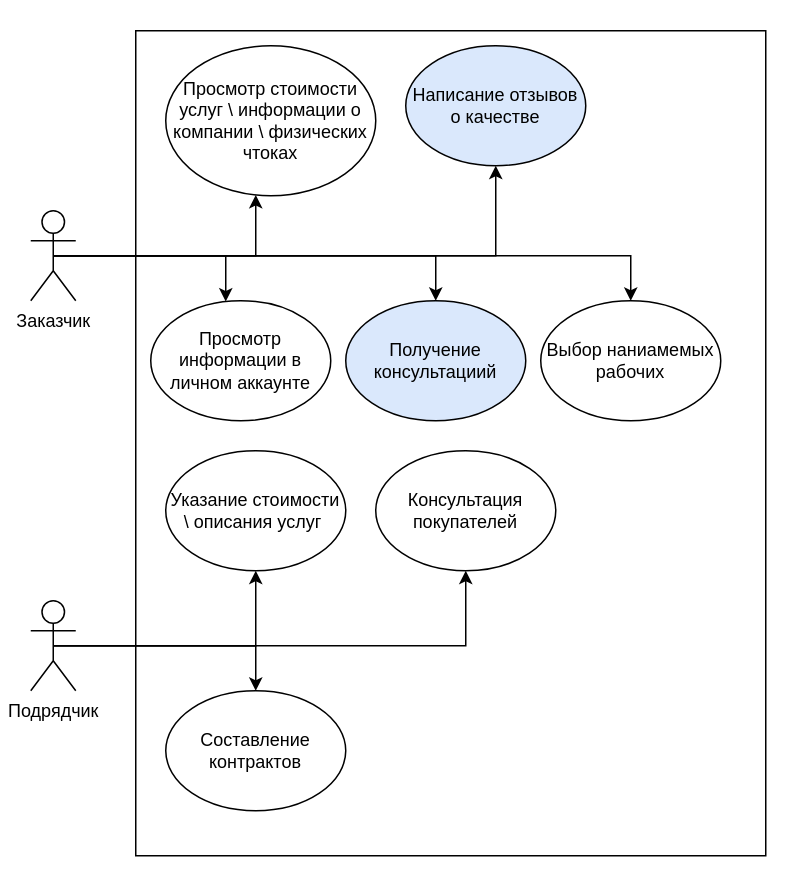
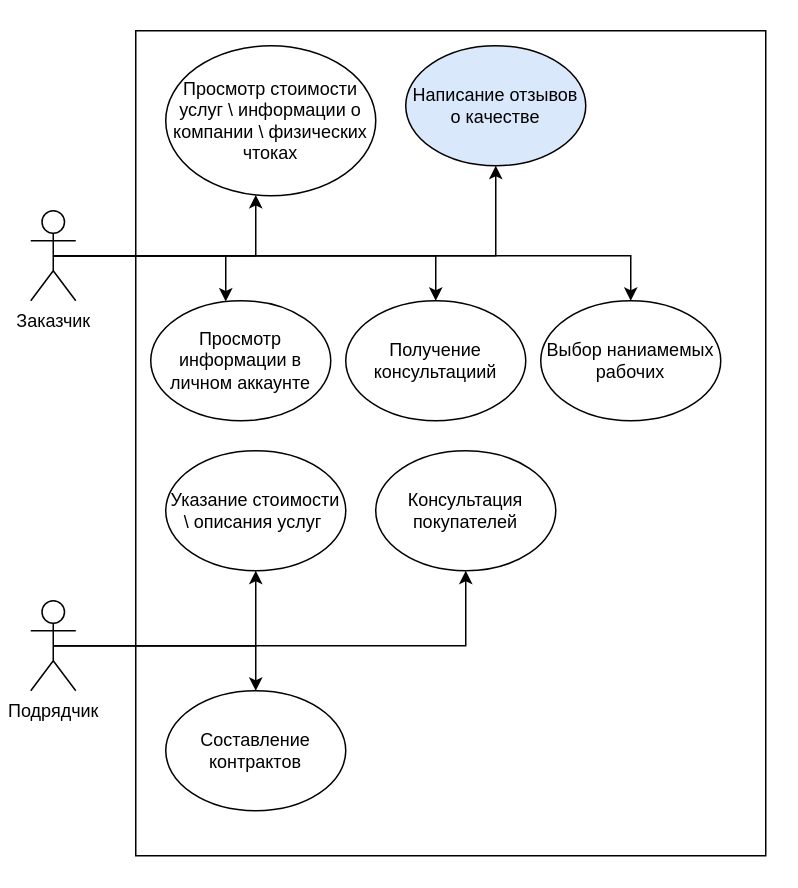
(436, 361) -> (436, 361)
